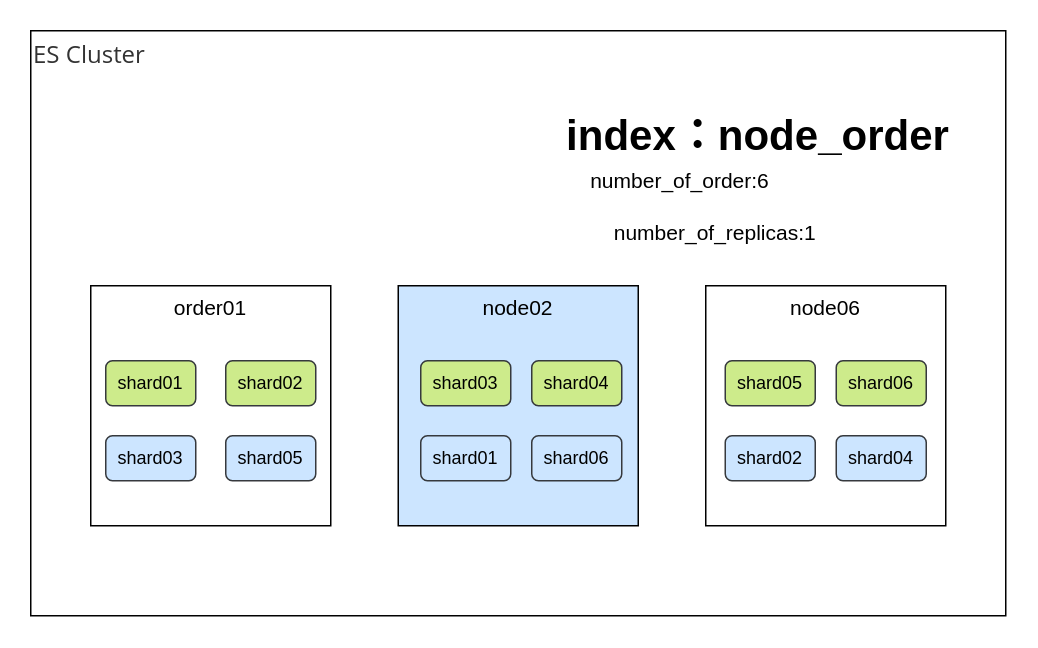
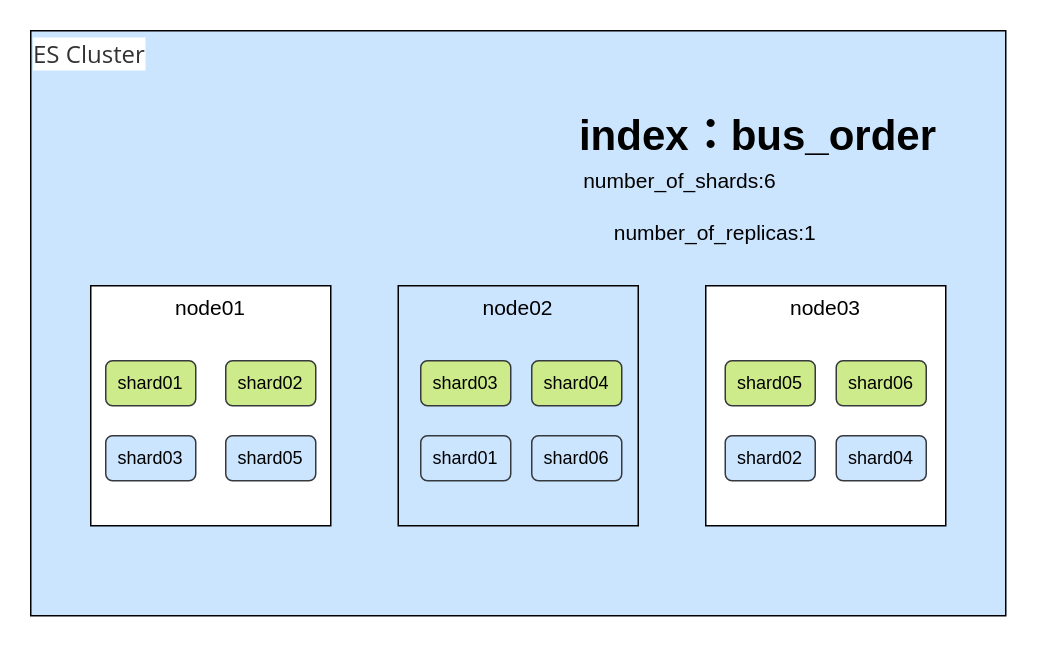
(79, 52) -> (79, 52)
(758, 136) -> (758, 136)
(680, 181) -> (680, 181)
(211, 309) -> (211, 309)
(826, 309) -> (826, 309)
